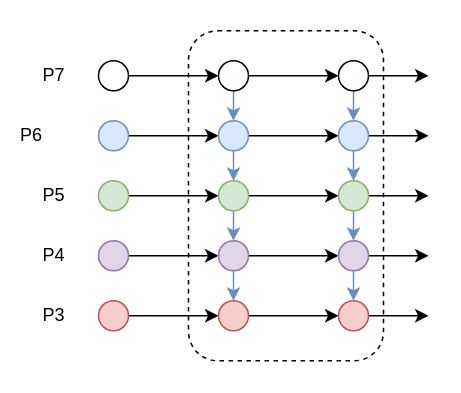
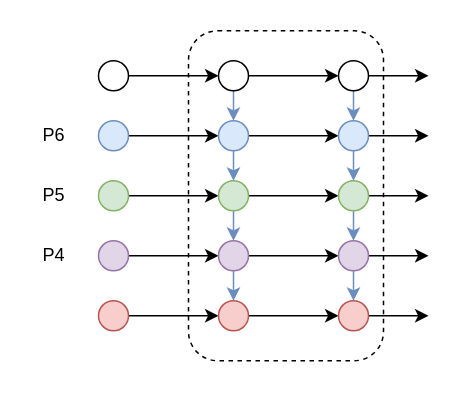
(53, 76) -> none
(31, 136) -> (53, 136)
(53, 316) -> none
